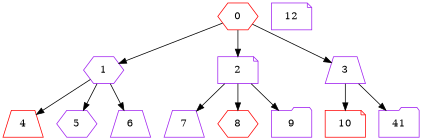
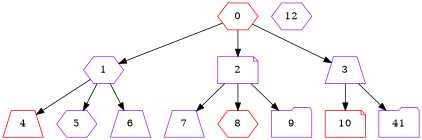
(292, 16) -> (292, 16)
